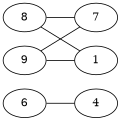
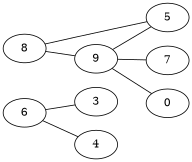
(61, 17) -> (60, 54)
(96, 60) -> (168, 17)
none -> (96, 102)
none -> (168, 103)
